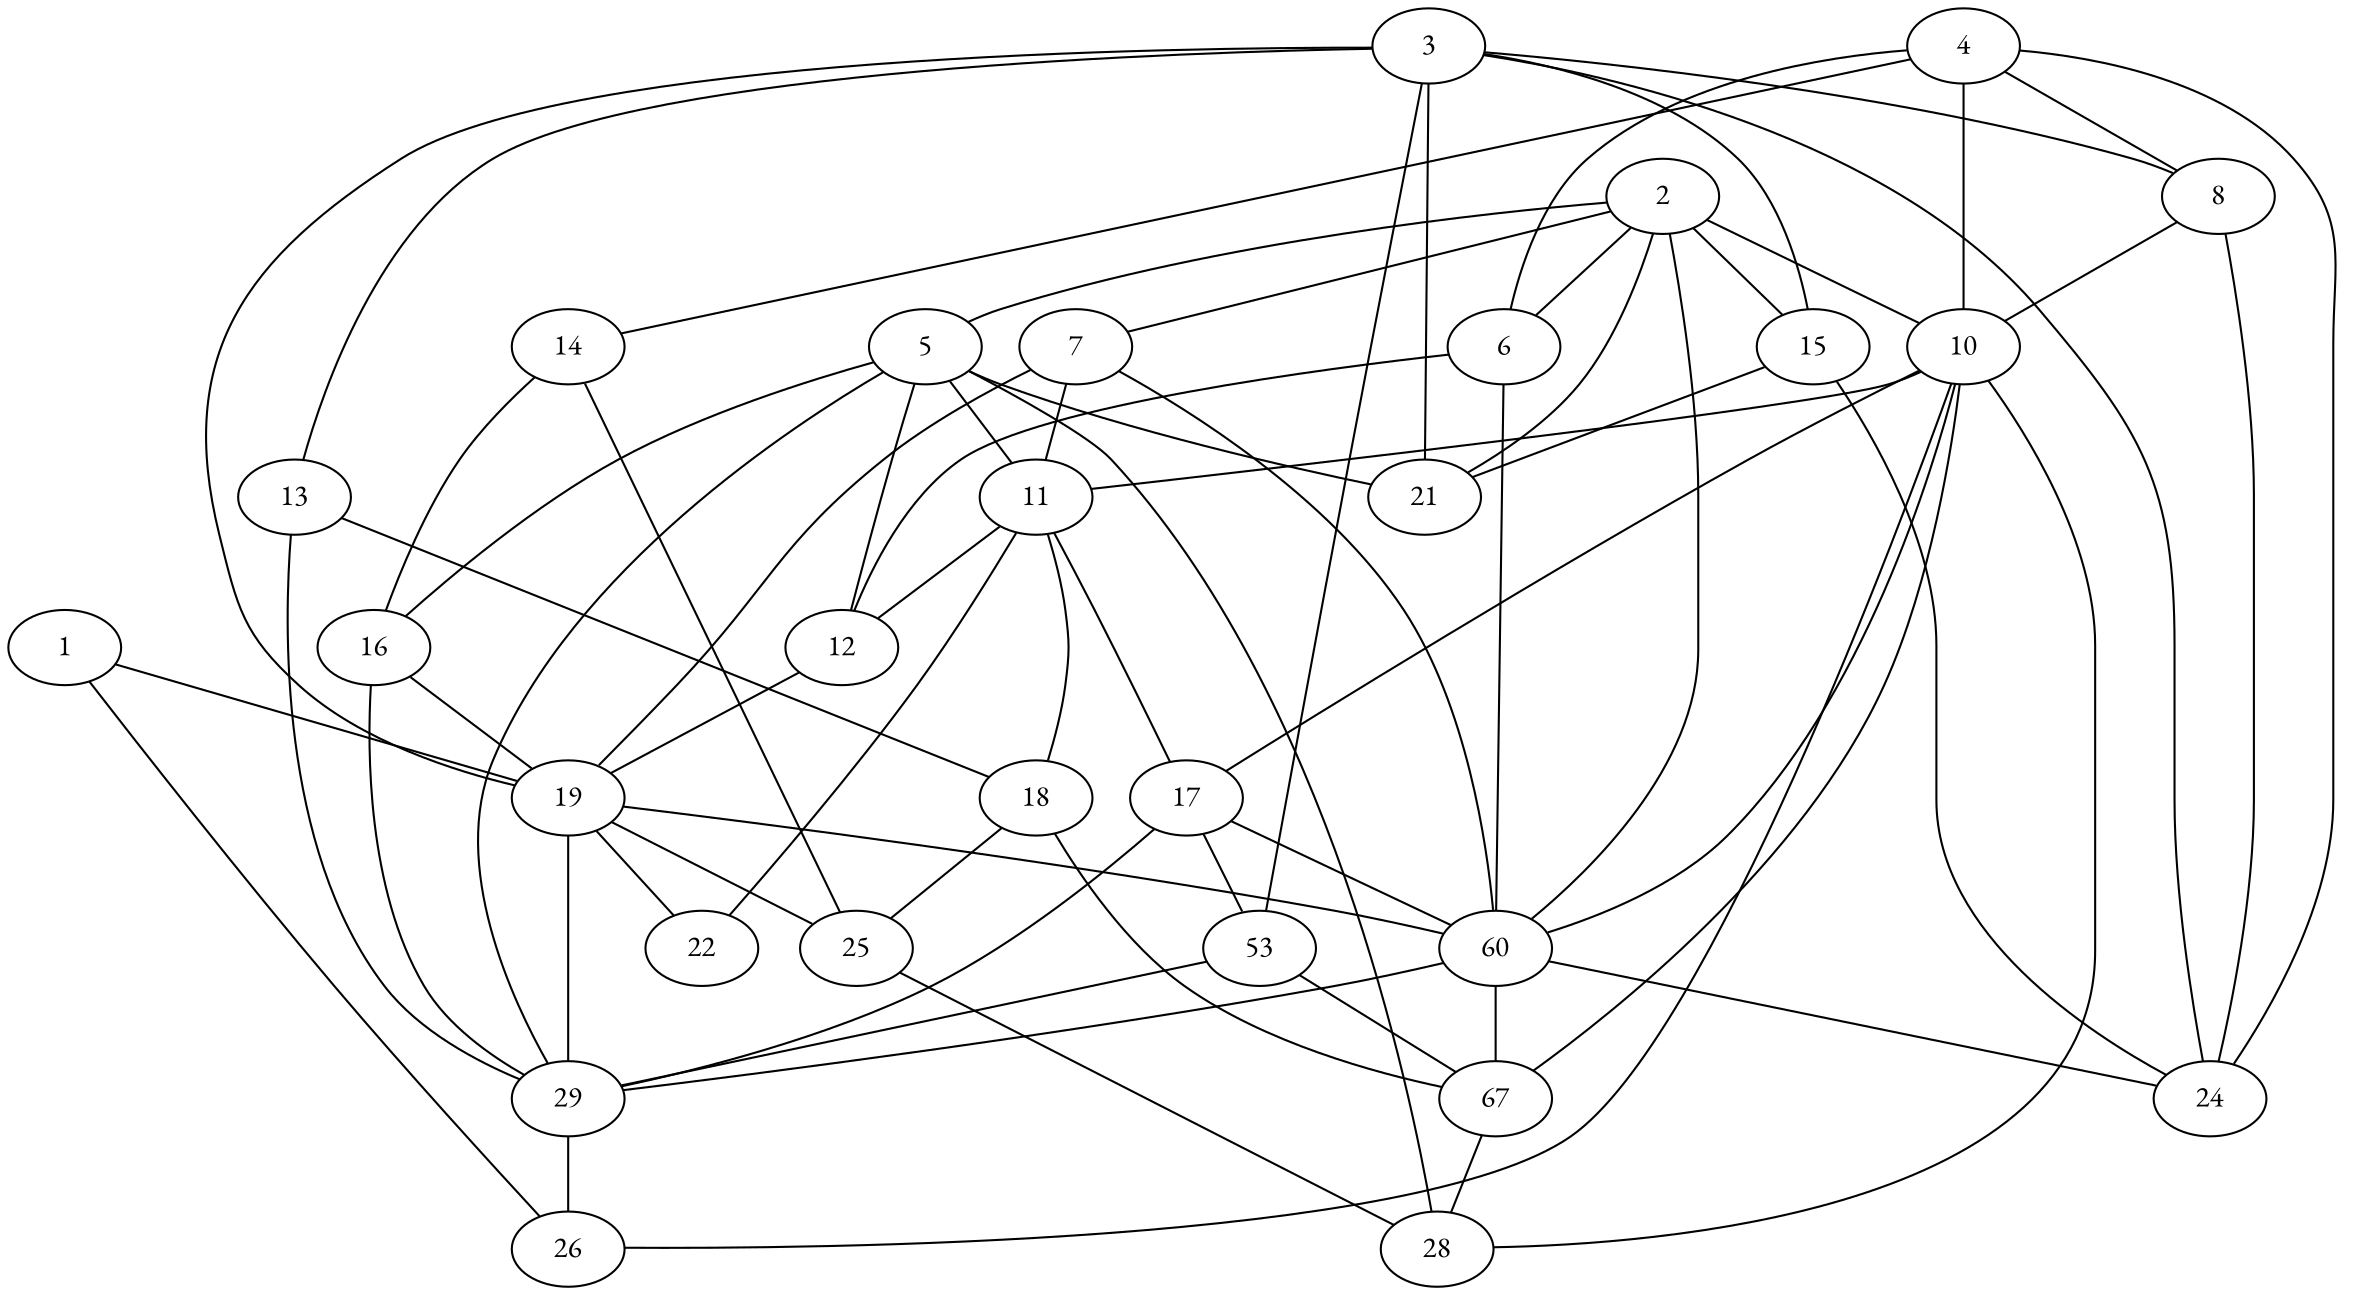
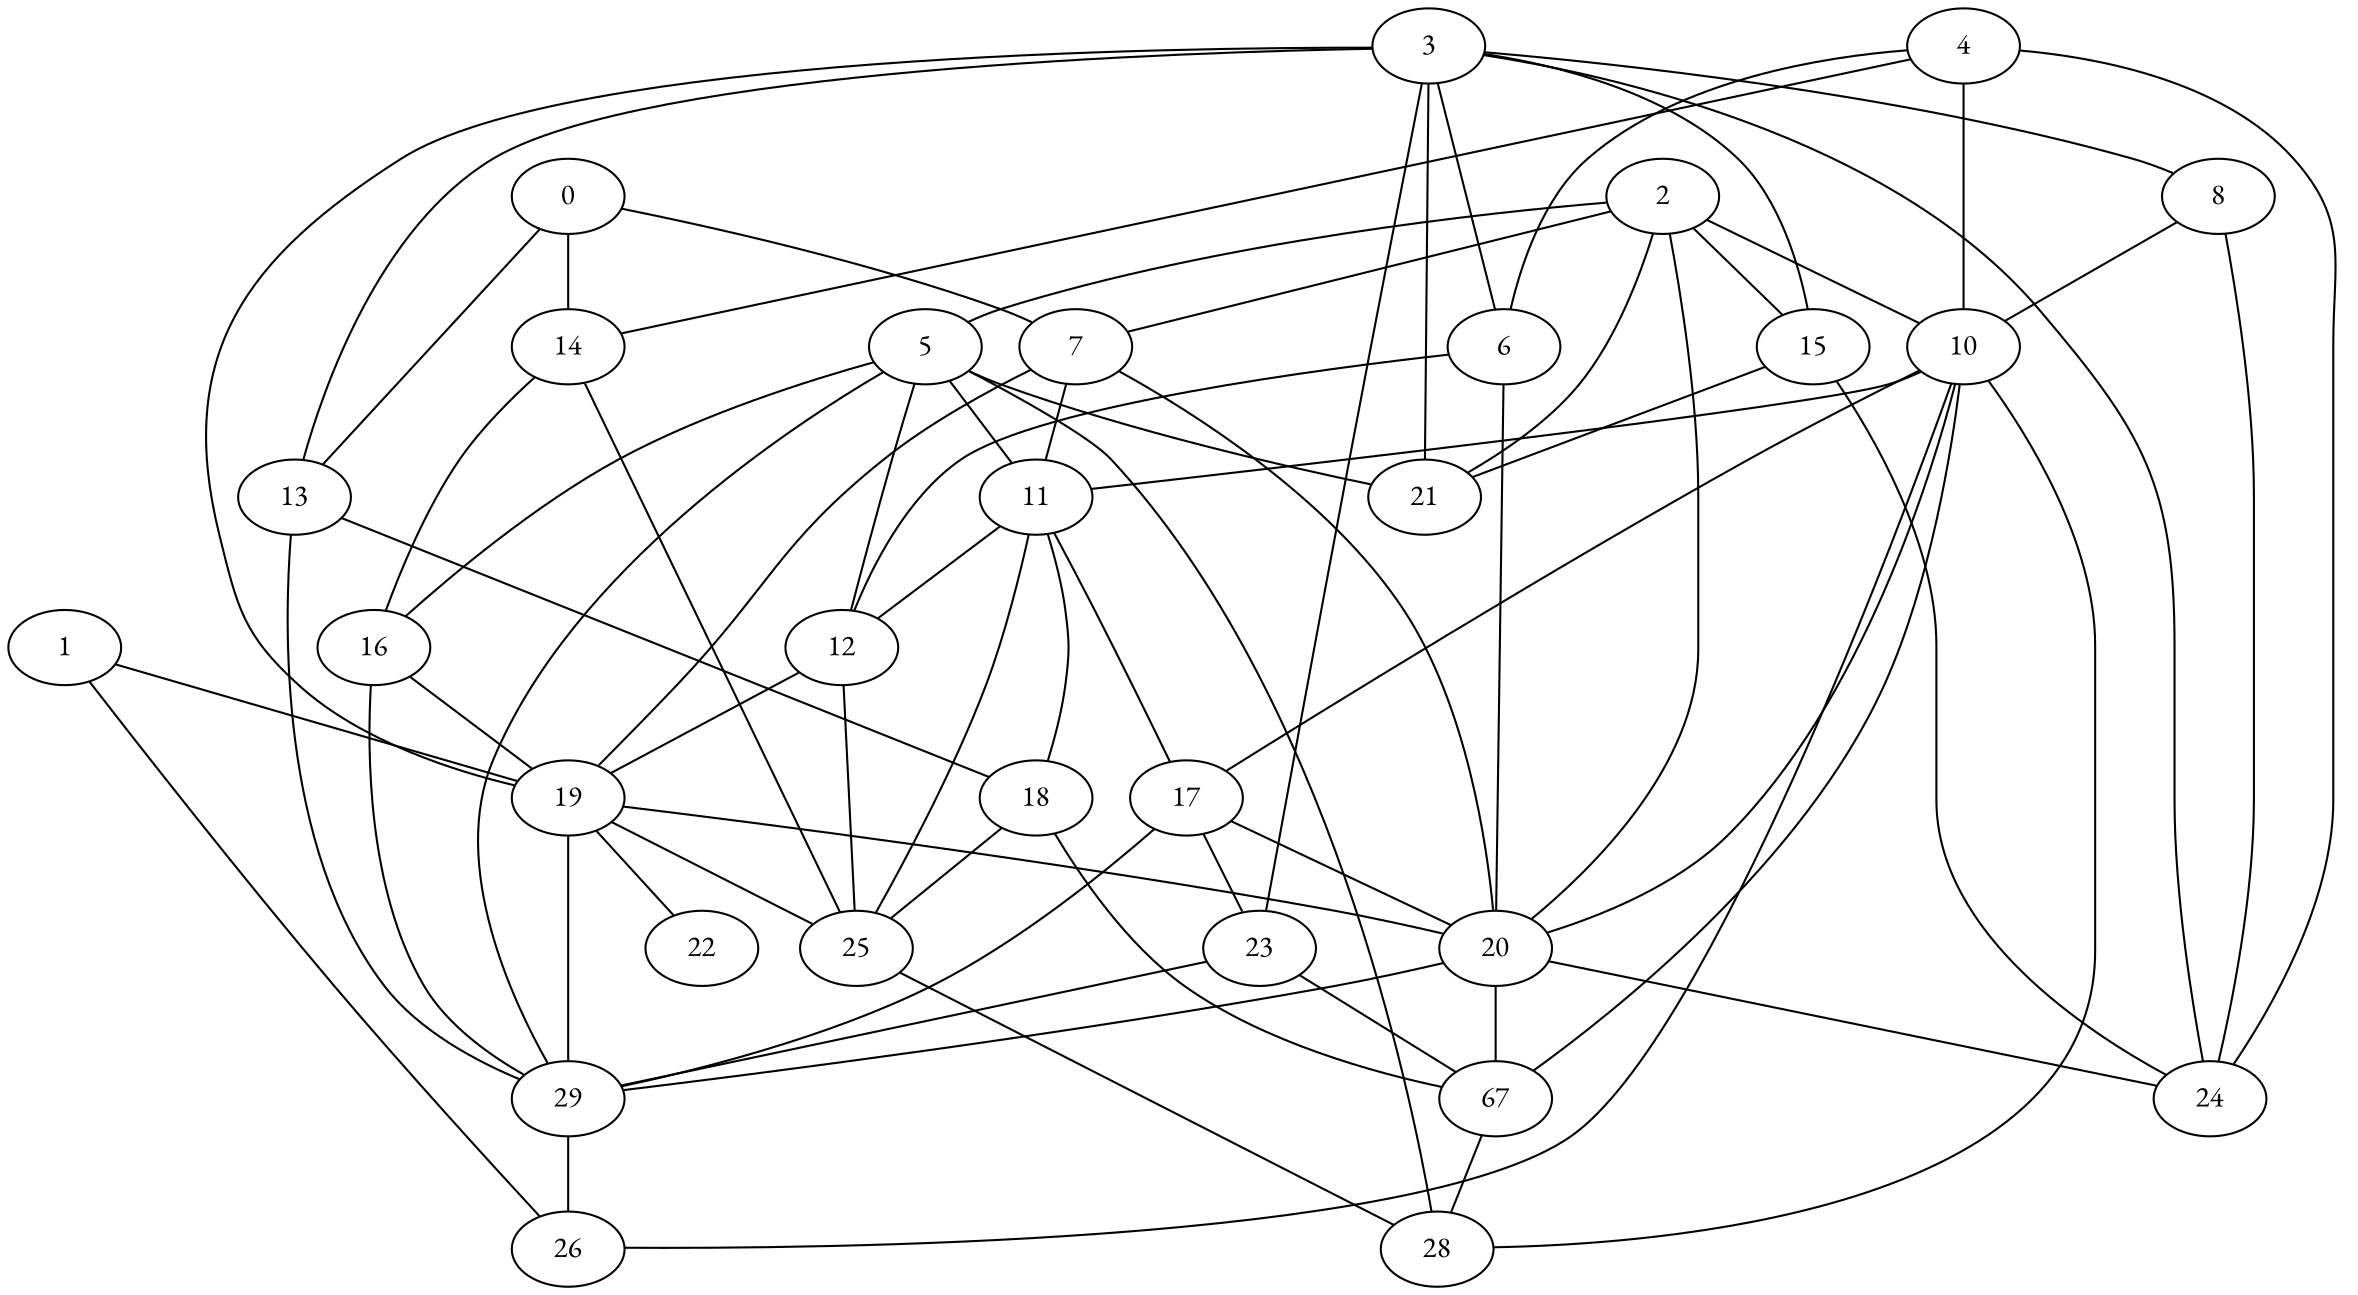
(2091, 121) -> none
none -> (568, 196)
(1583, 272) -> (1466, 196)
(890, 722) -> (968, 730)
none -> (849, 798)
(1260, 948) -> (1260, 948)
(1496, 948) -> (1496, 948)
